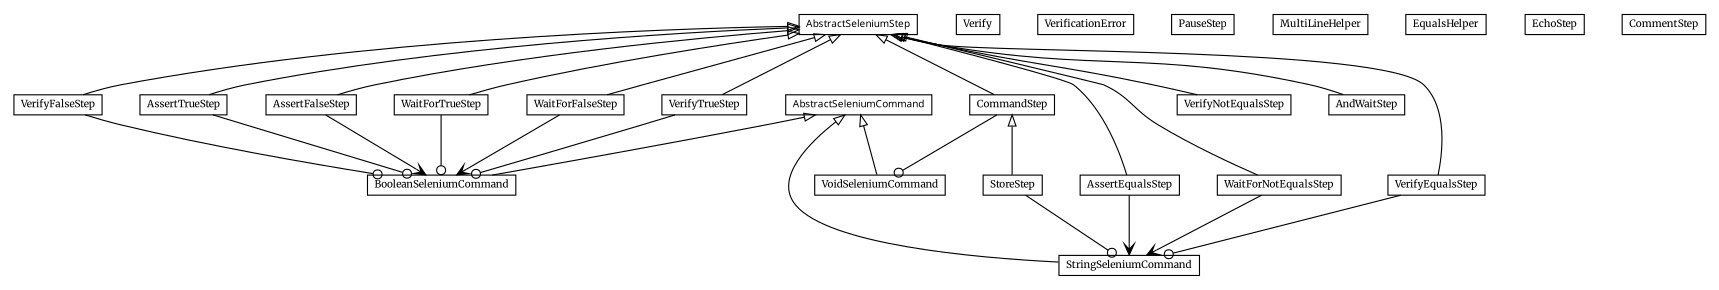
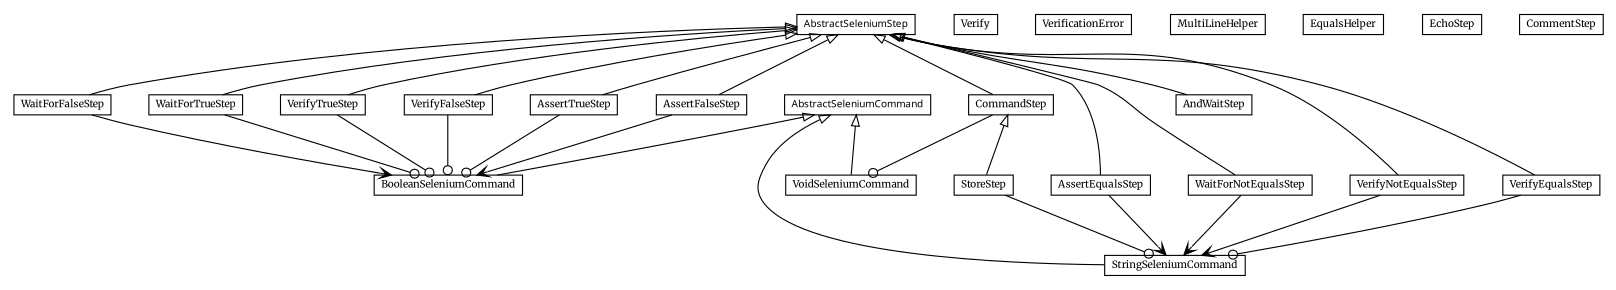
(1203, 25) -> none
none -> (1296, 223)
